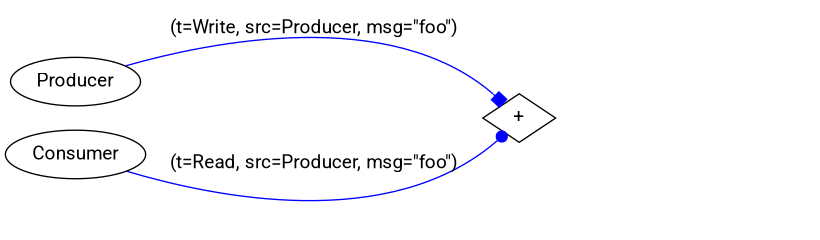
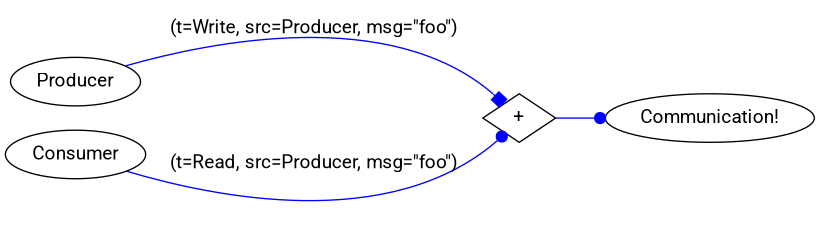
none -> (710, 118)
